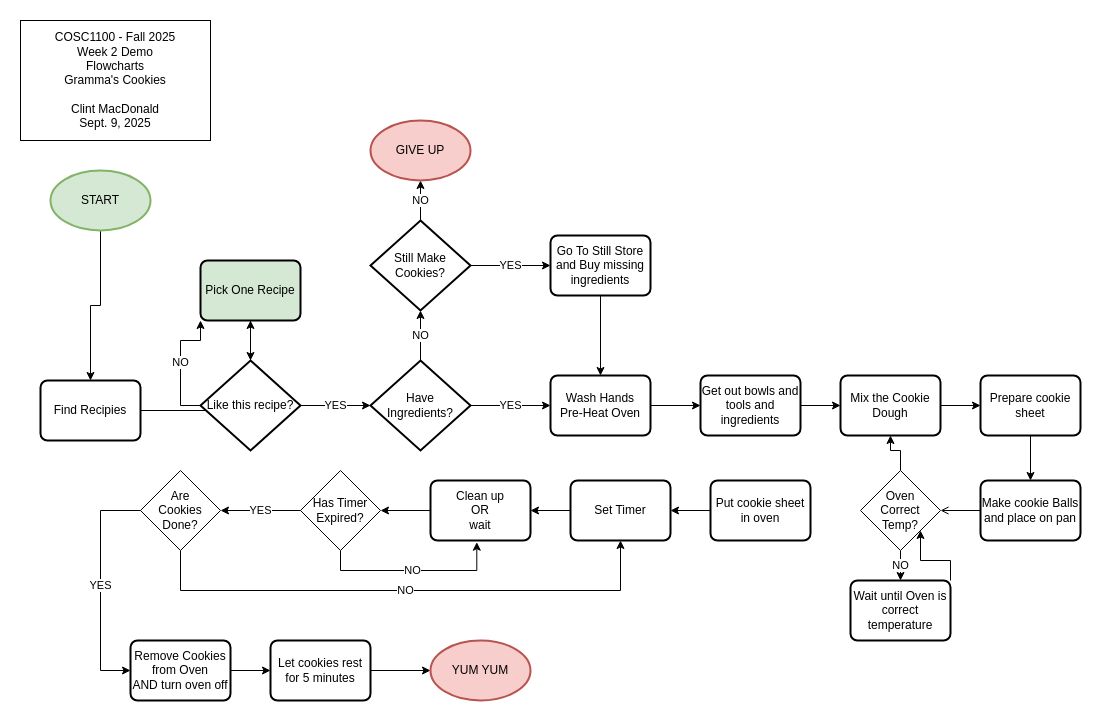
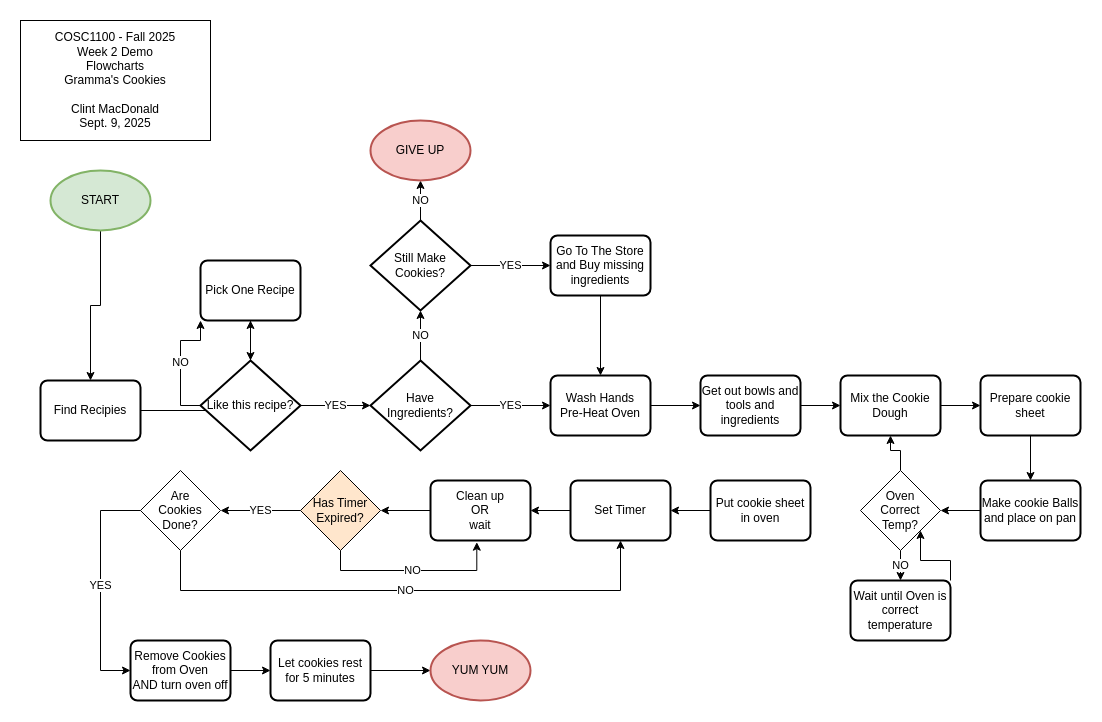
(601, 266) -> (601, 266)
(251, 291) -> (251, 291)
(341, 511) -> (341, 511)
(946, 511) -> (948, 511)
